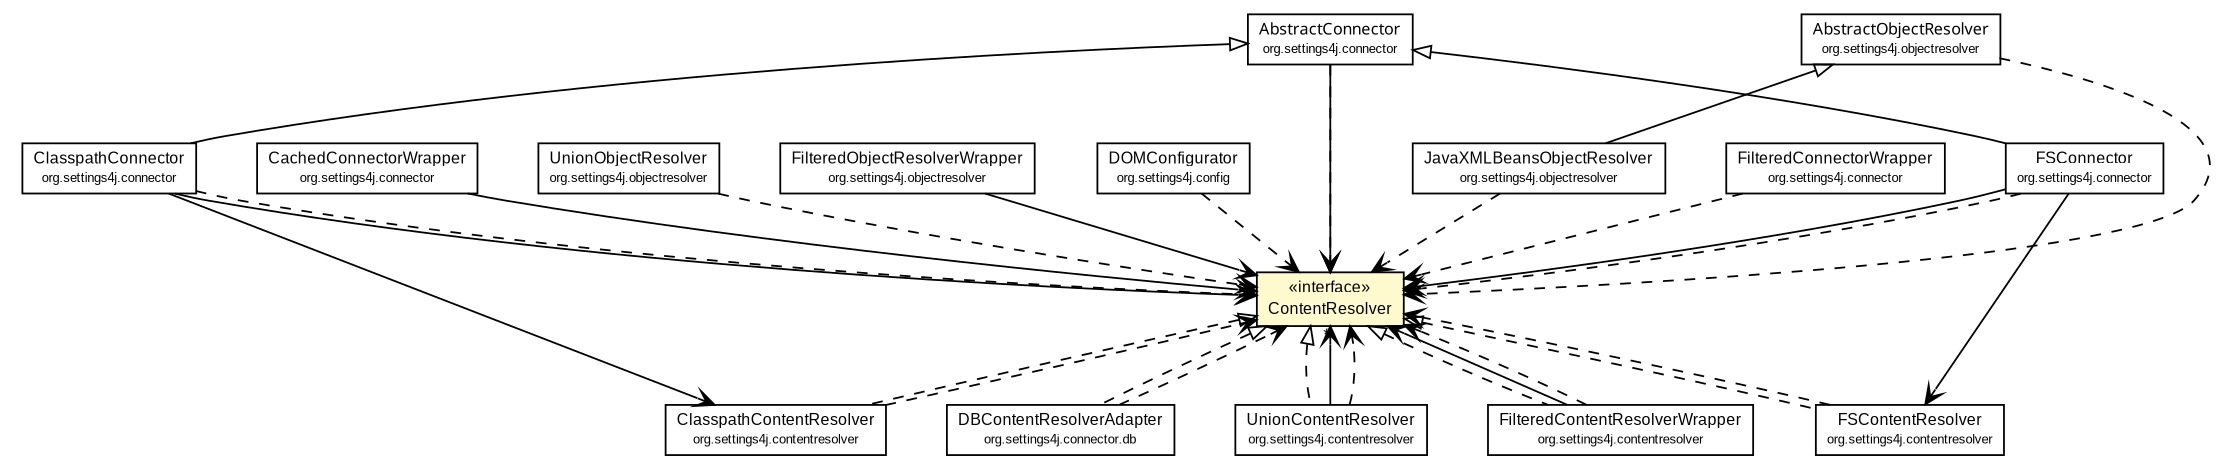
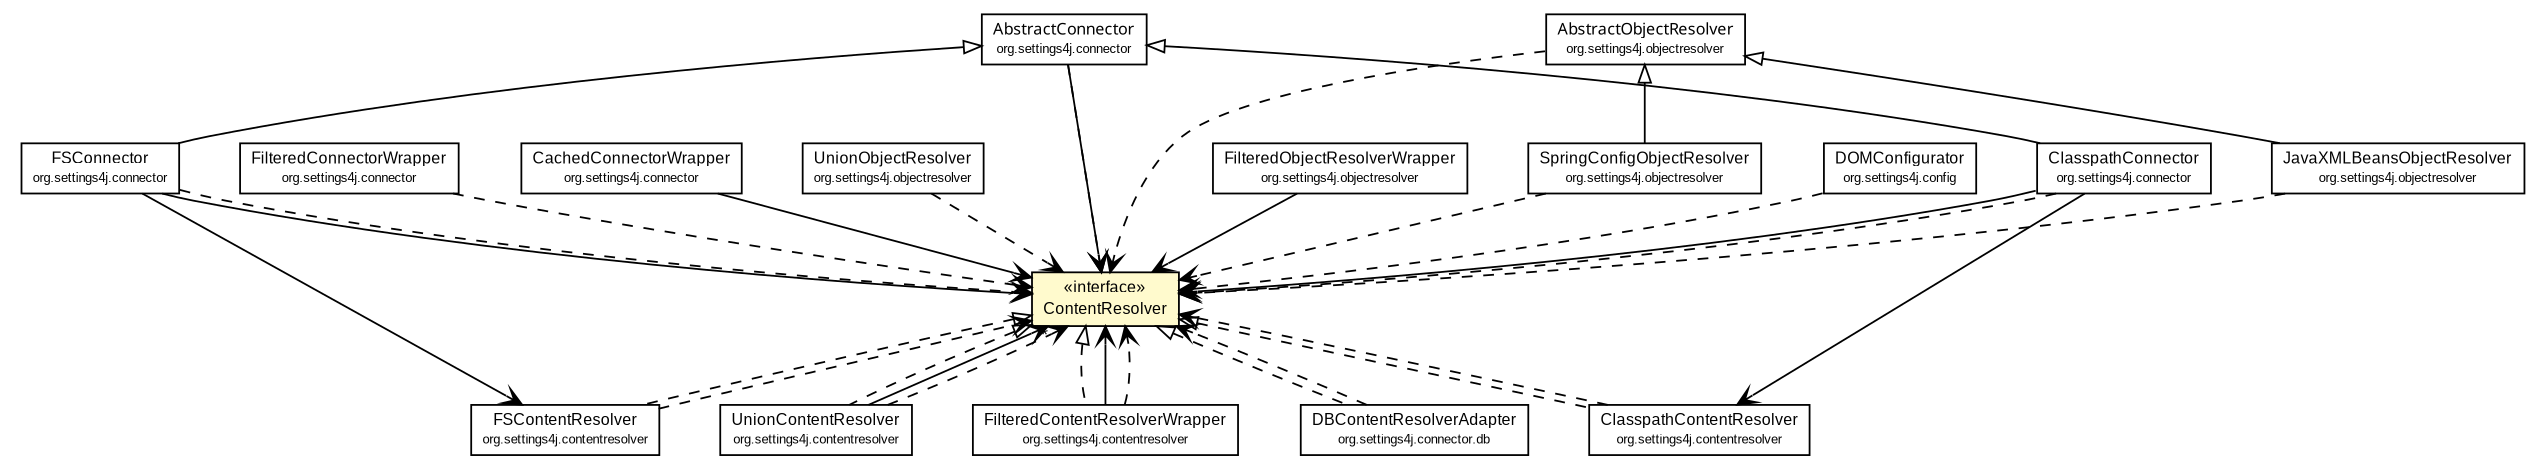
none -> (1645, 168)
